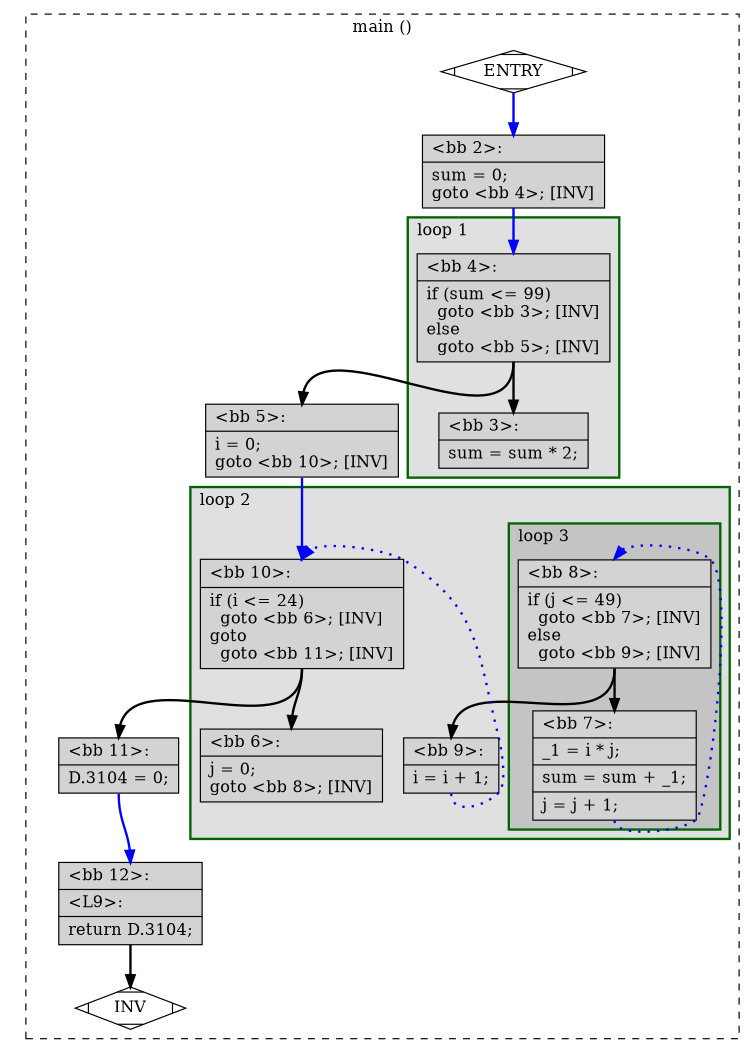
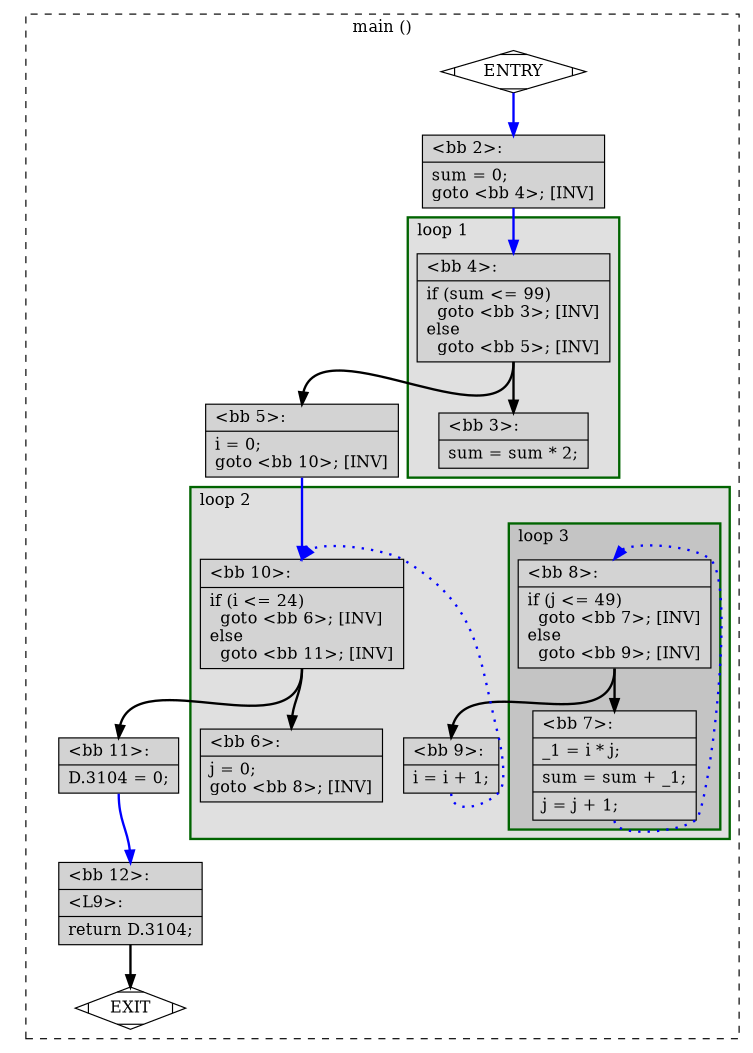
(229, 636) -> (227, 636)
(130, 1008) -> (130, 1008)
